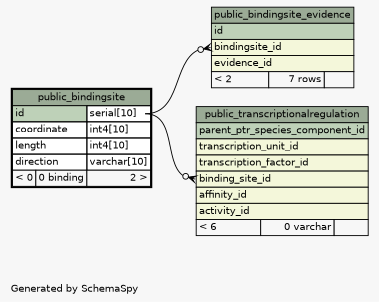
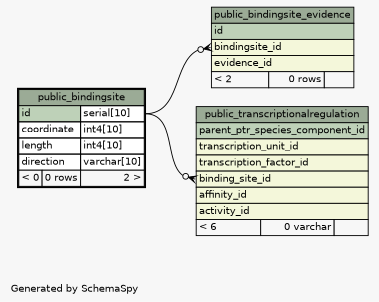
(305, 79) -> (305, 79)
(61, 178) -> (61, 178)
